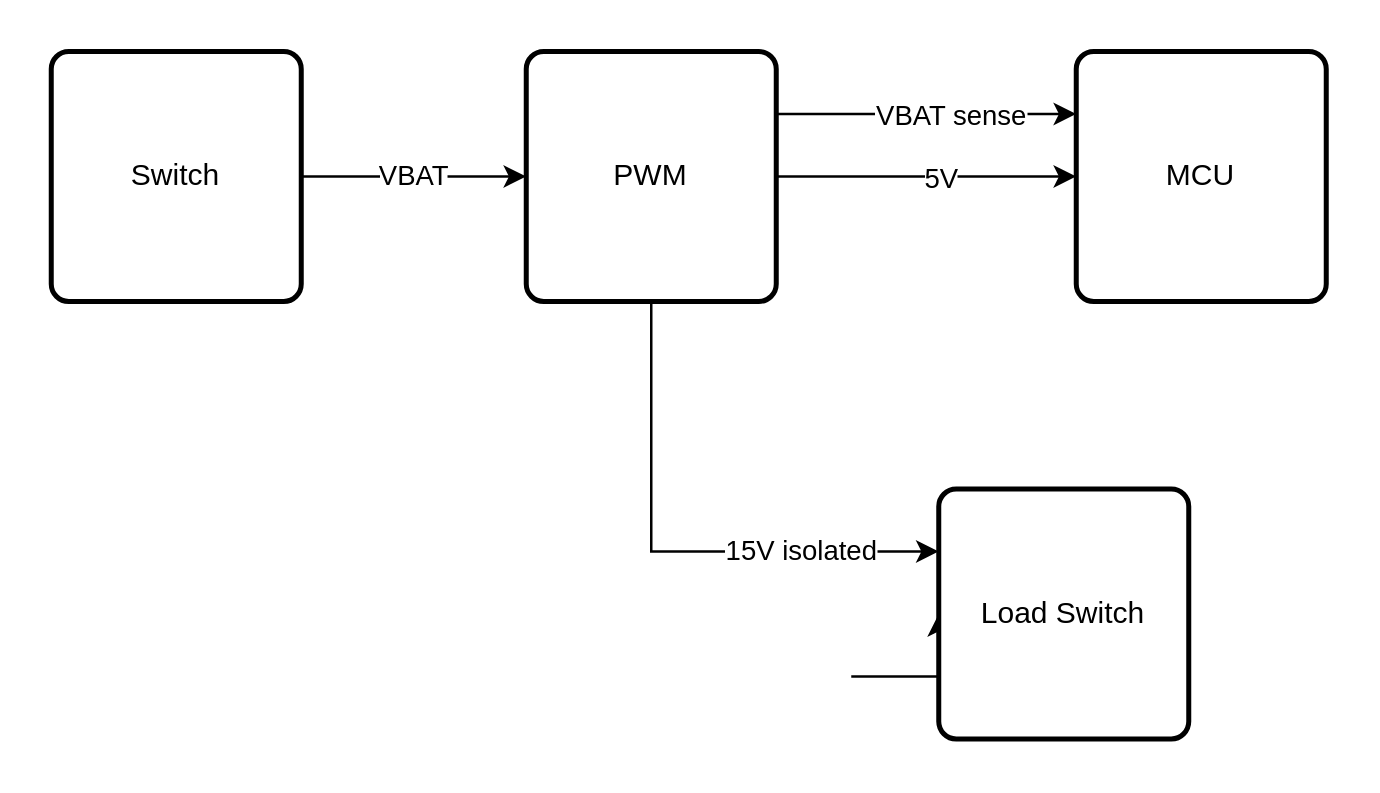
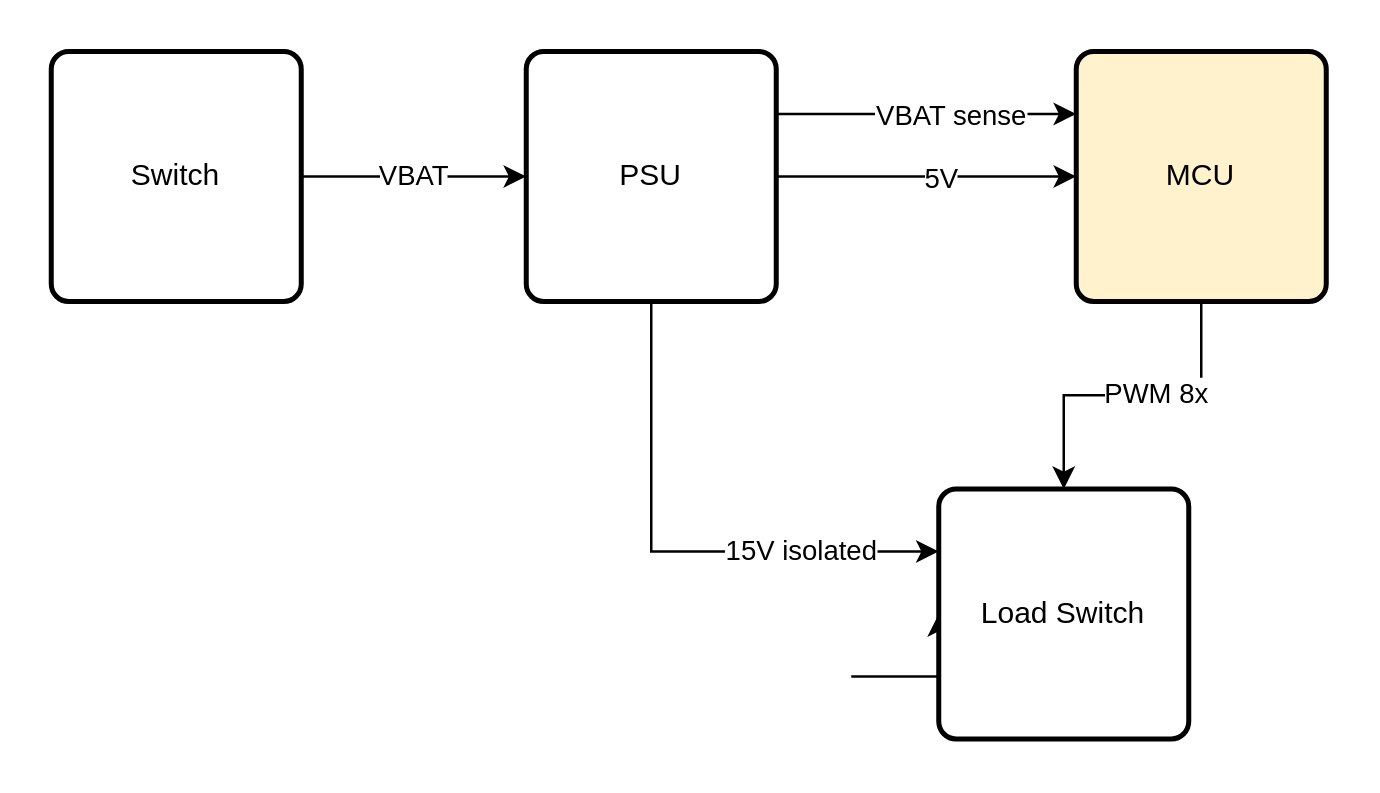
(651, 176) -> (651, 176)
(1201, 176) -> (1201, 176)
none -> (1079, 395)
